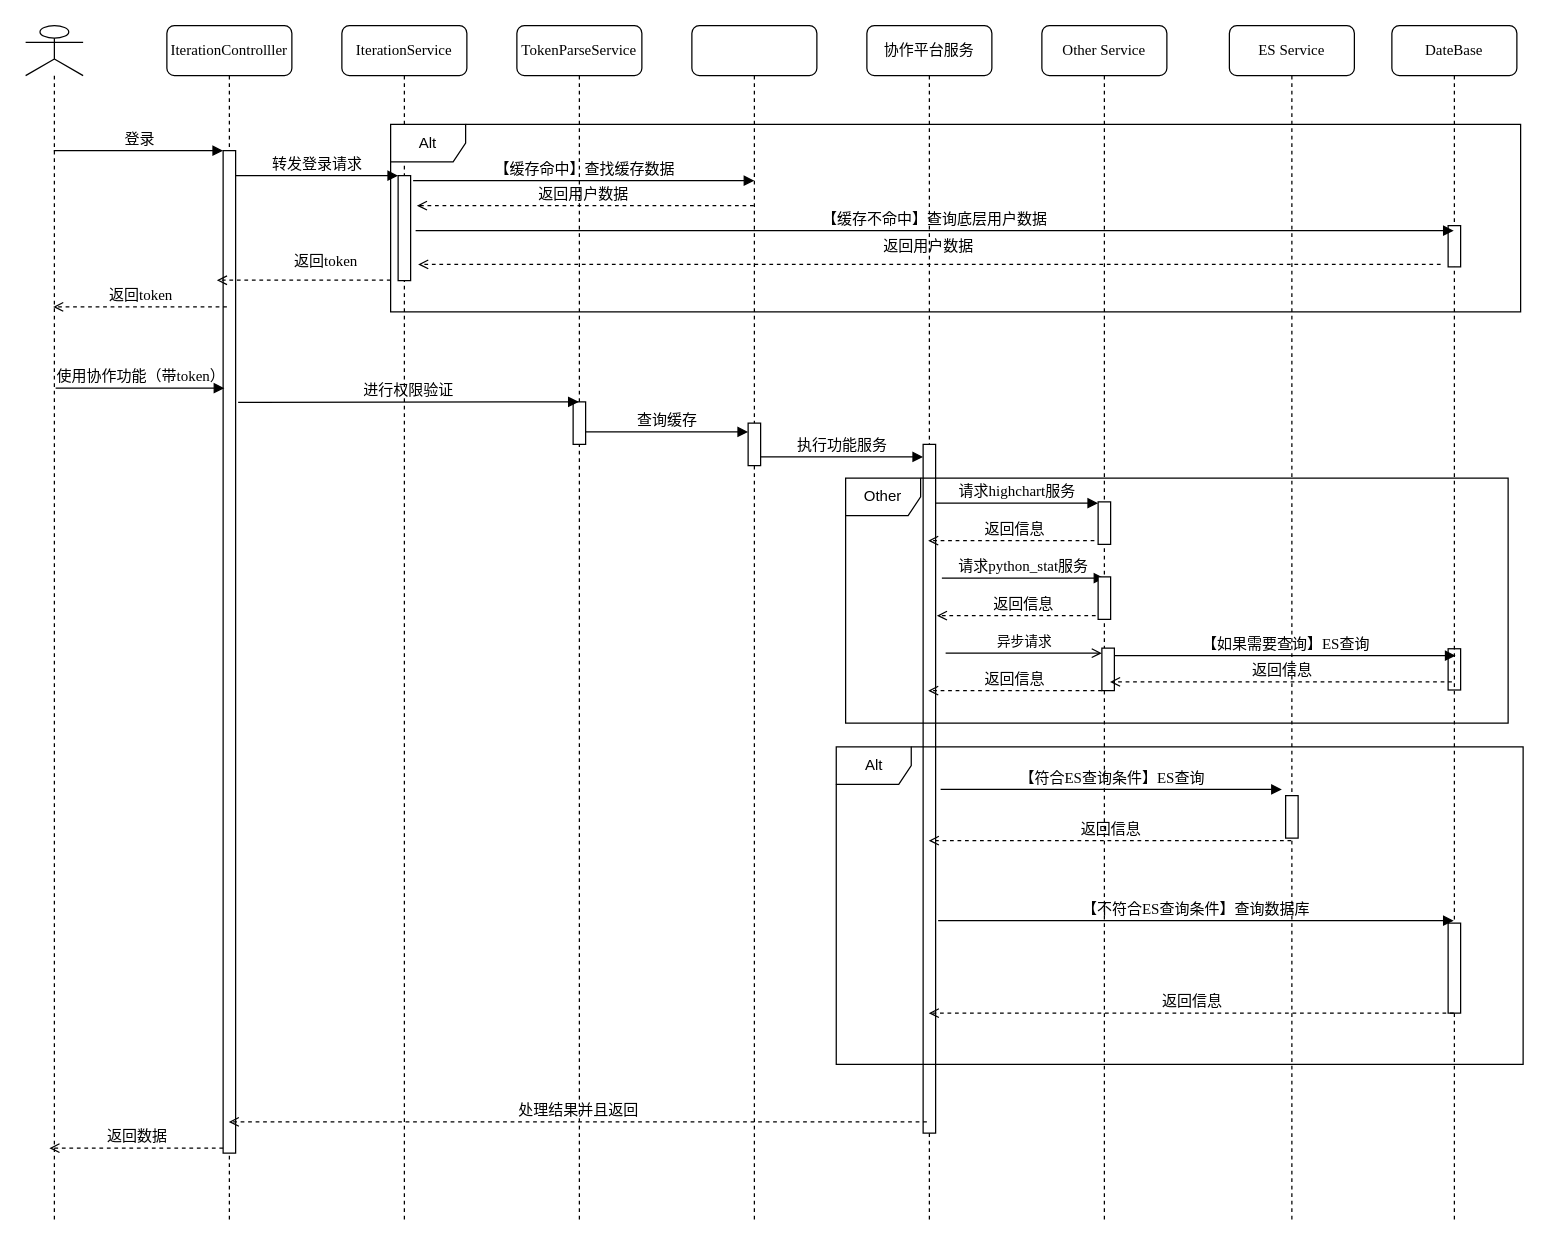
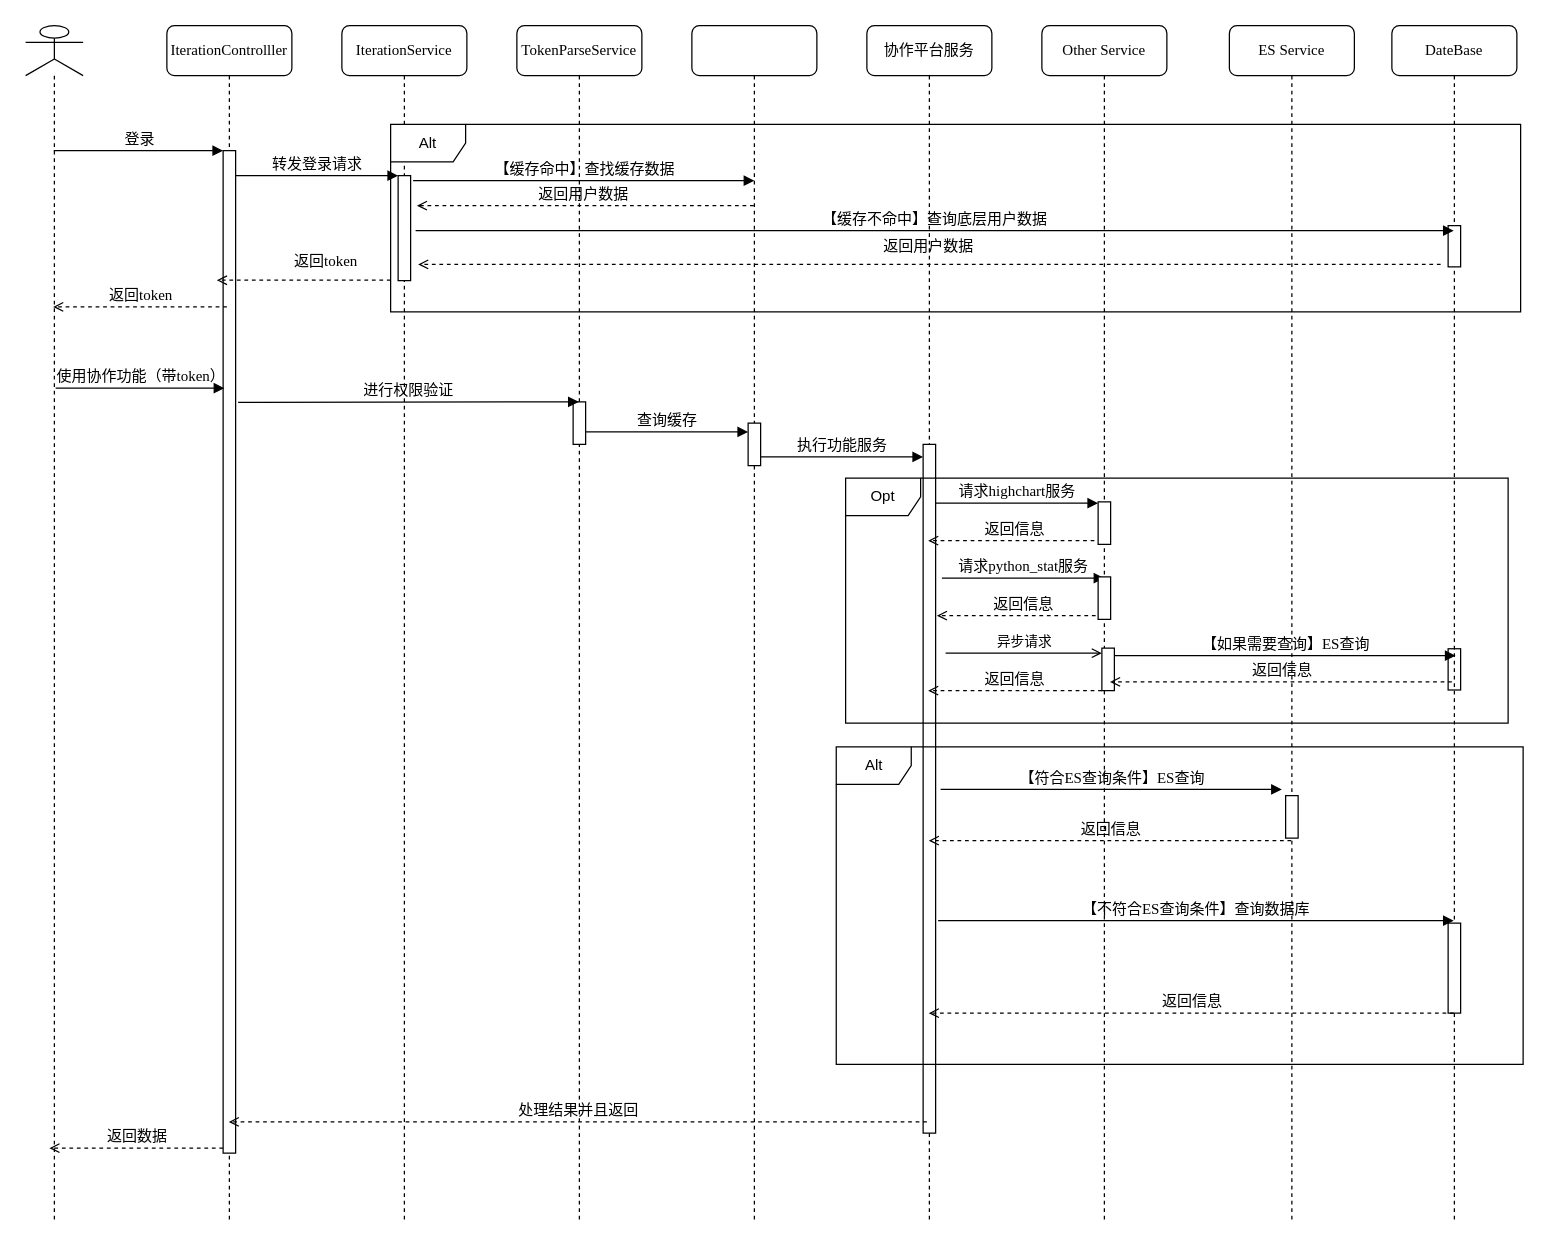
(883, 497) -> (883, 497)
